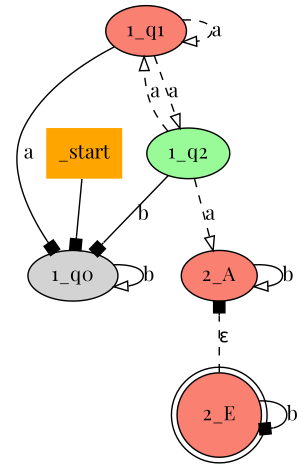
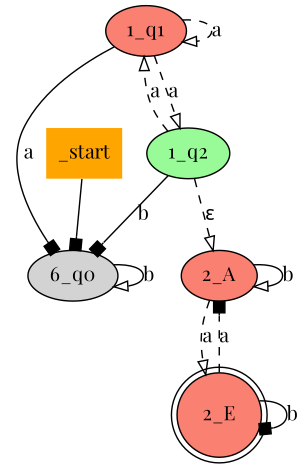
(210, 215) -> (210, 215)
(73, 276) -> (73, 276)
none -> (202, 330)
(224, 337) -> (224, 337)
